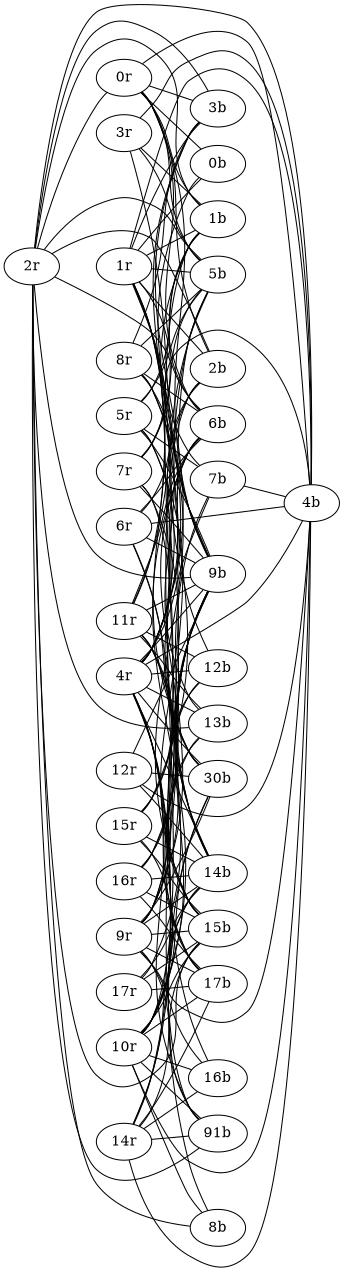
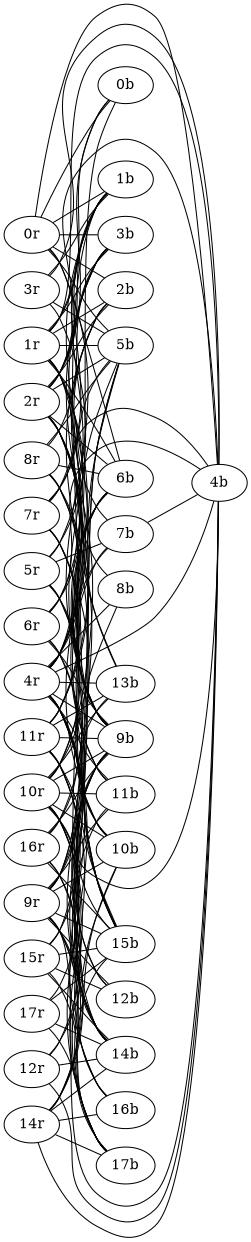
(65, 167) -> (78, 244)
(170, 467) -> none
(218, 779) -> (126, 850)
(218, 1133) -> (126, 795)
